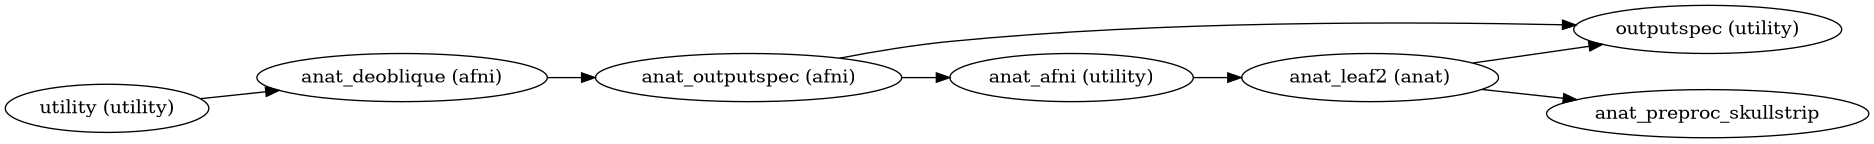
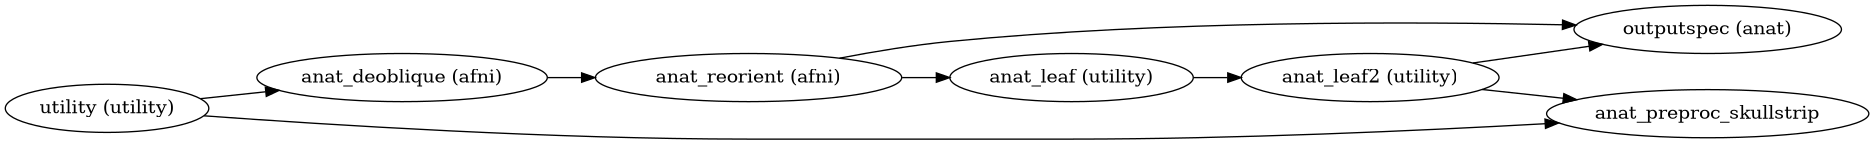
(1708, 29) -> (1708, 29)
(749, 78) -> (749, 78)
(1072, 78) -> (1072, 78)
(1370, 78) -> (1370, 78)
none -> (875, 139)
